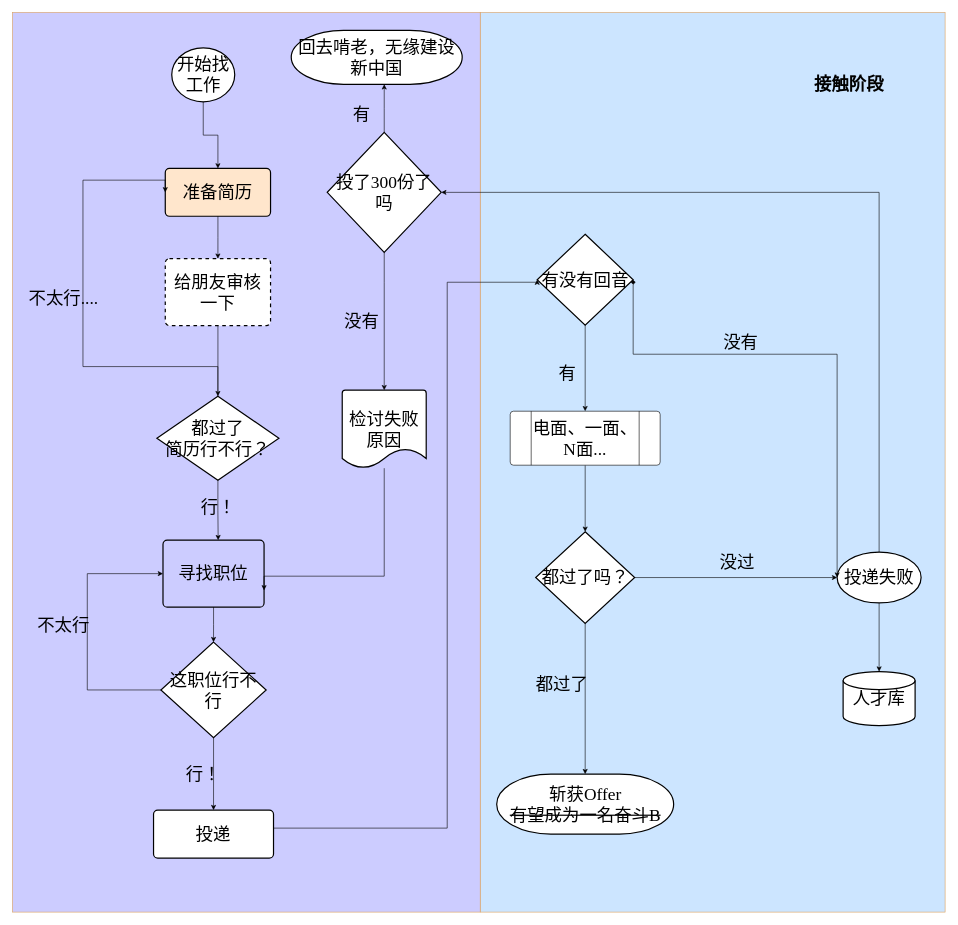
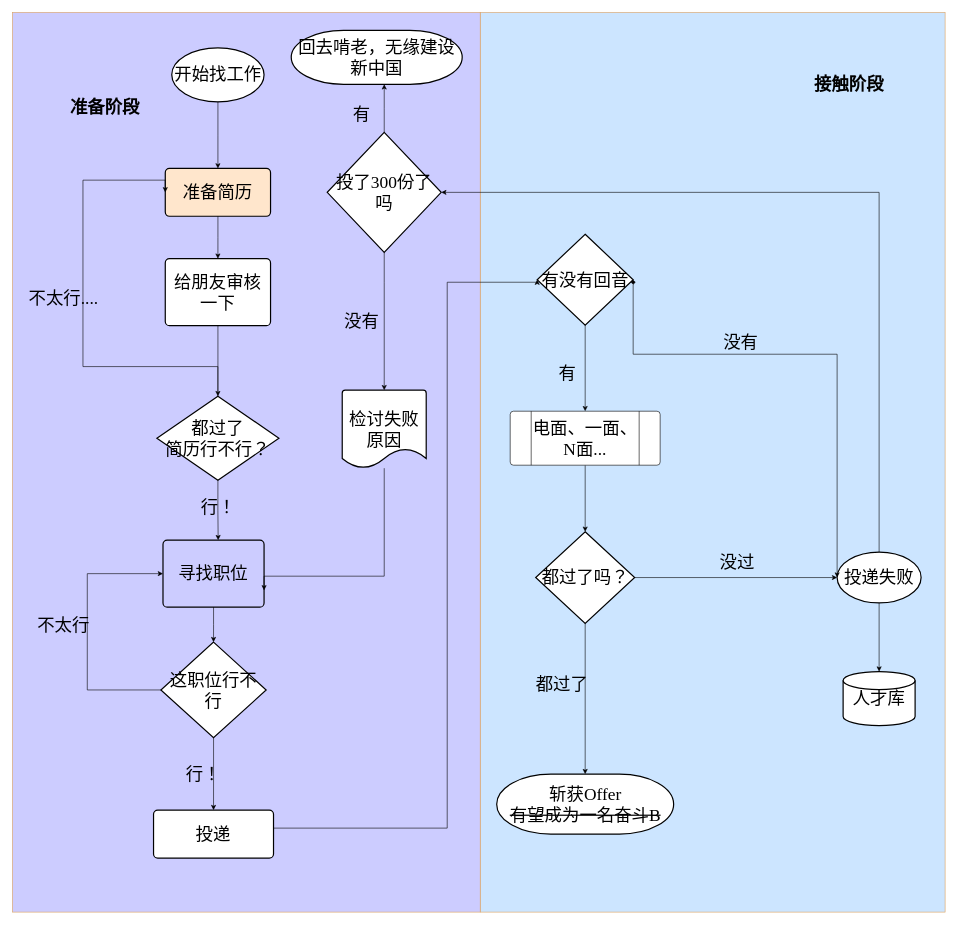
(203, 75) -> (218, 75)
none -> (105, 108)
(218, 292) -> (218, 292)
